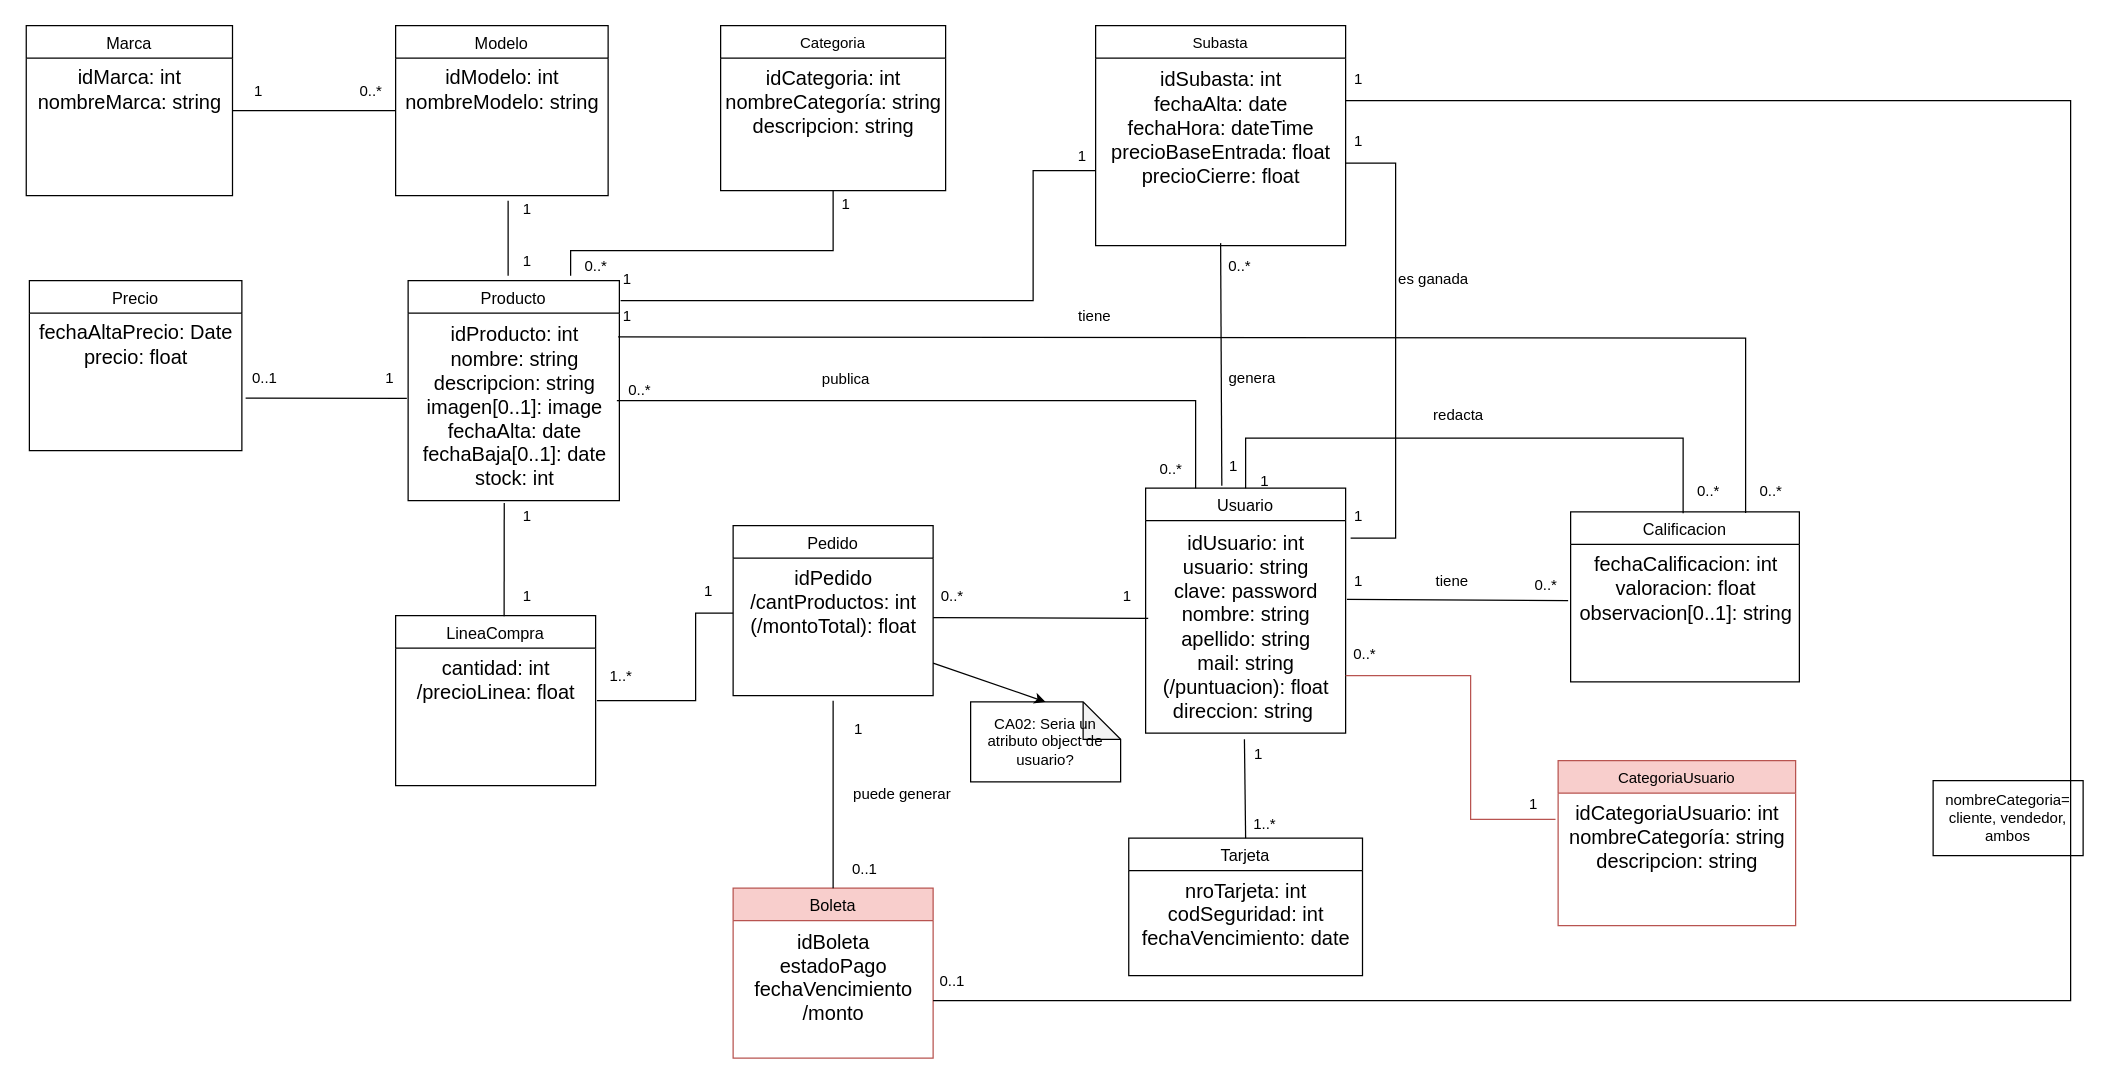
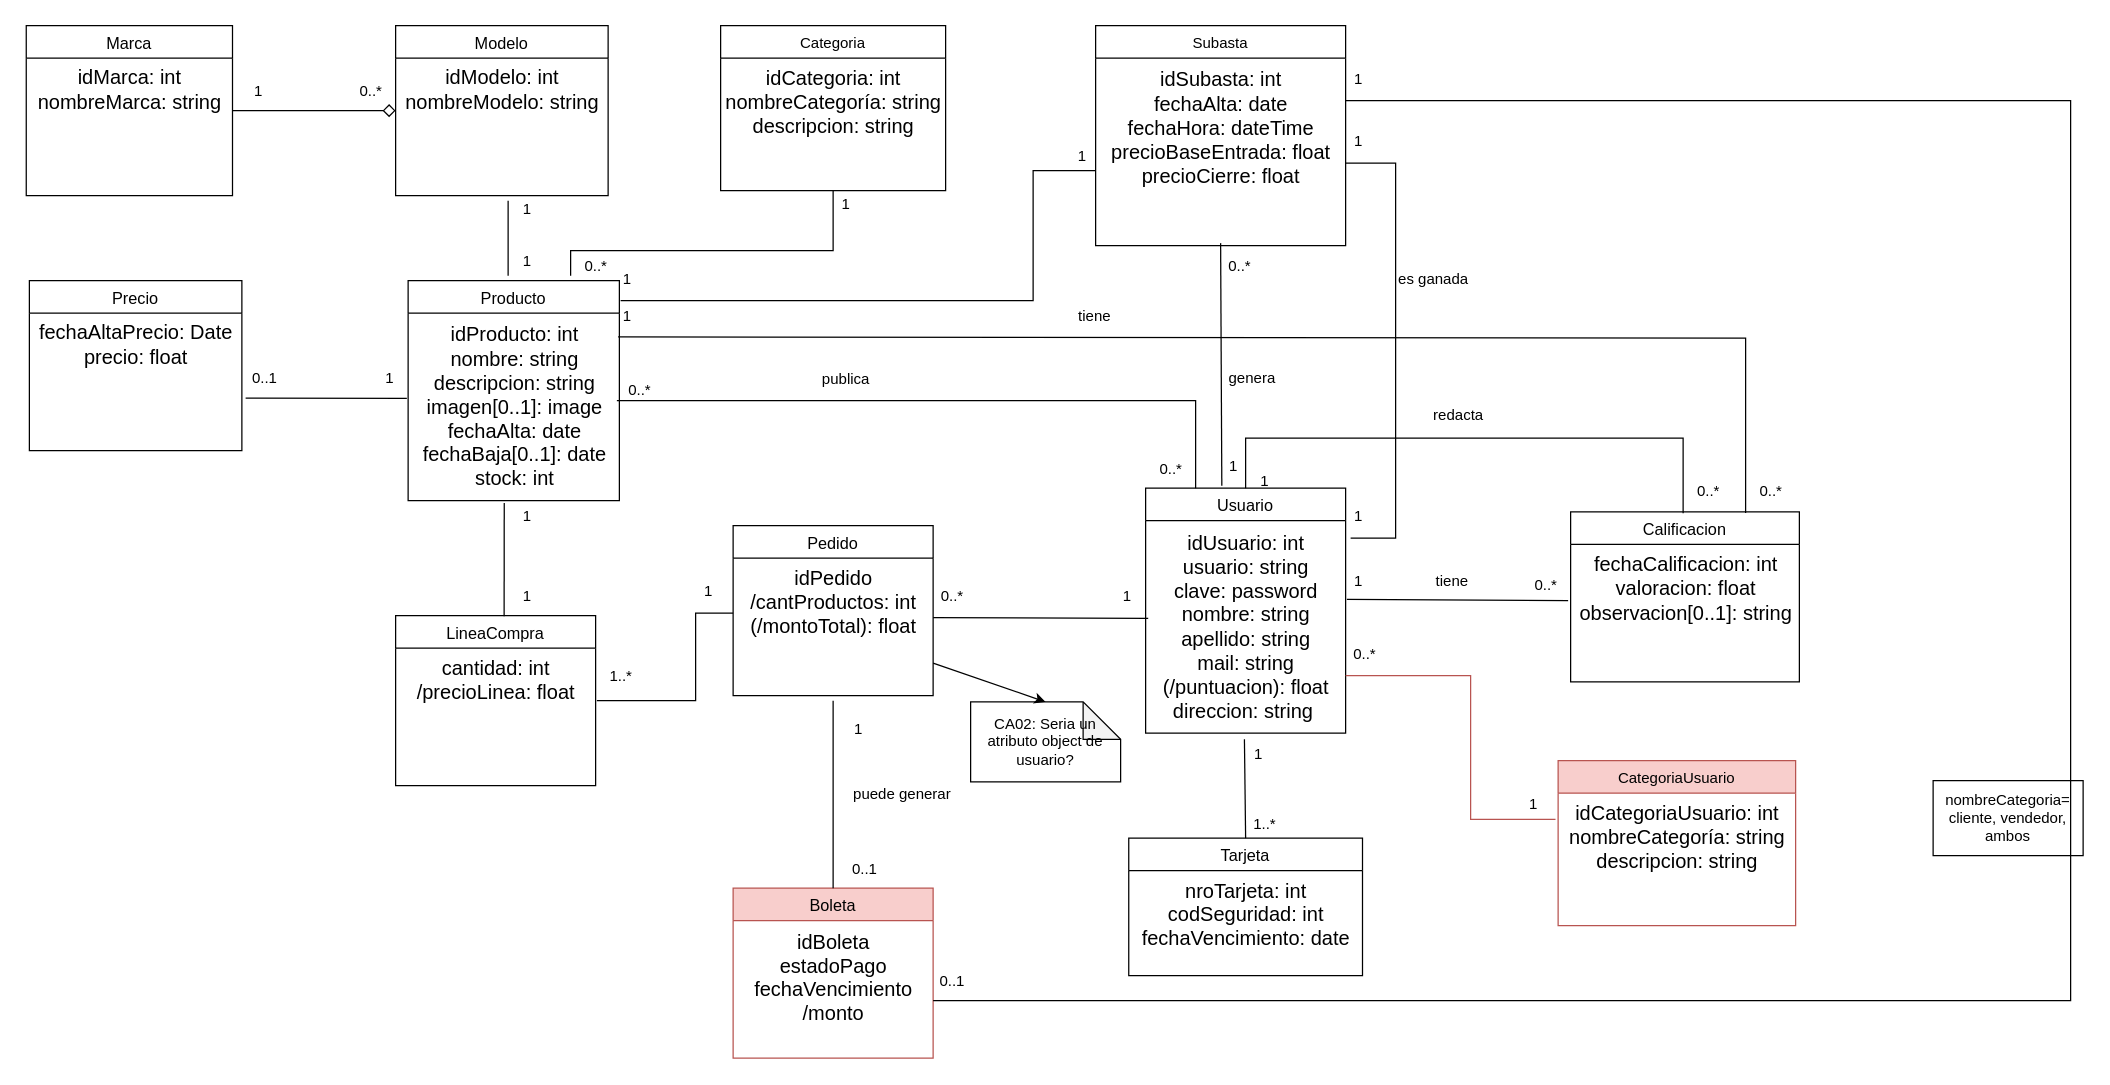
(387, 111) -> (382, 111)
